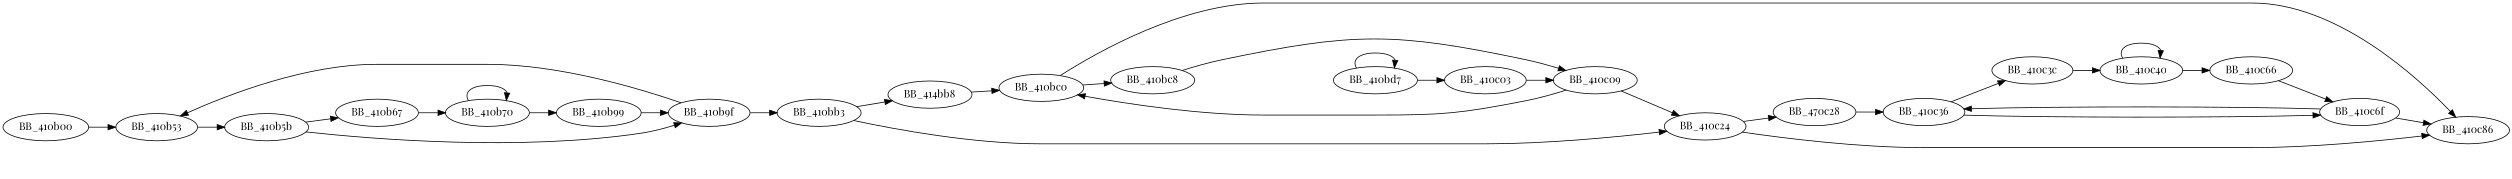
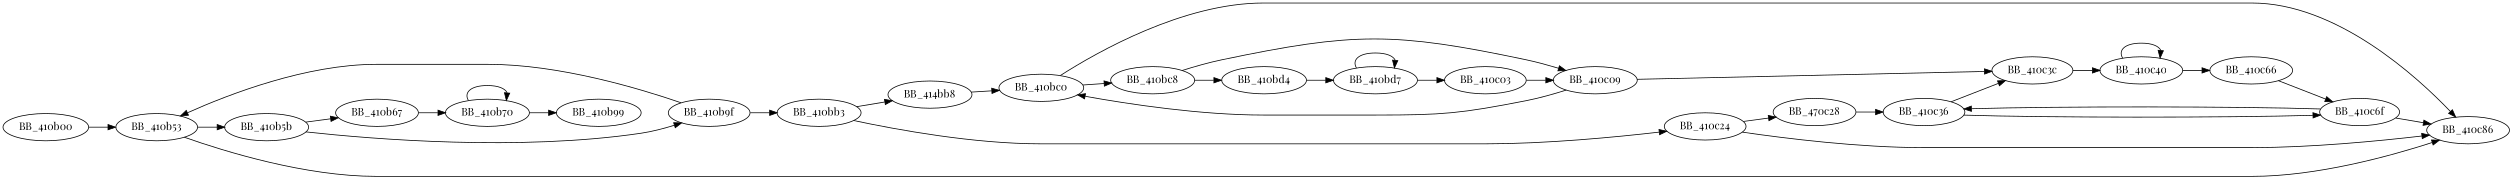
none -> (1264, 80)
(1647, 102) -> (1811, 75)
(651, 113) -> none
none -> (1308, 176)
